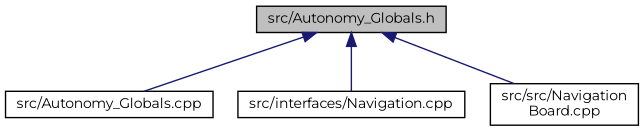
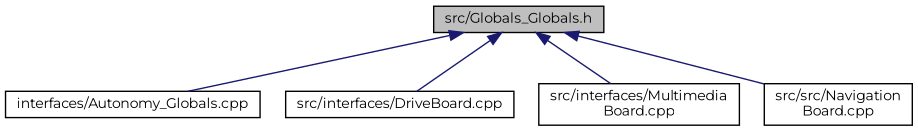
(351, 19) -> (519, 19)
(109, 104) -> (133, 104)
(351, 104) -> (400, 104)
none -> (639, 104)
